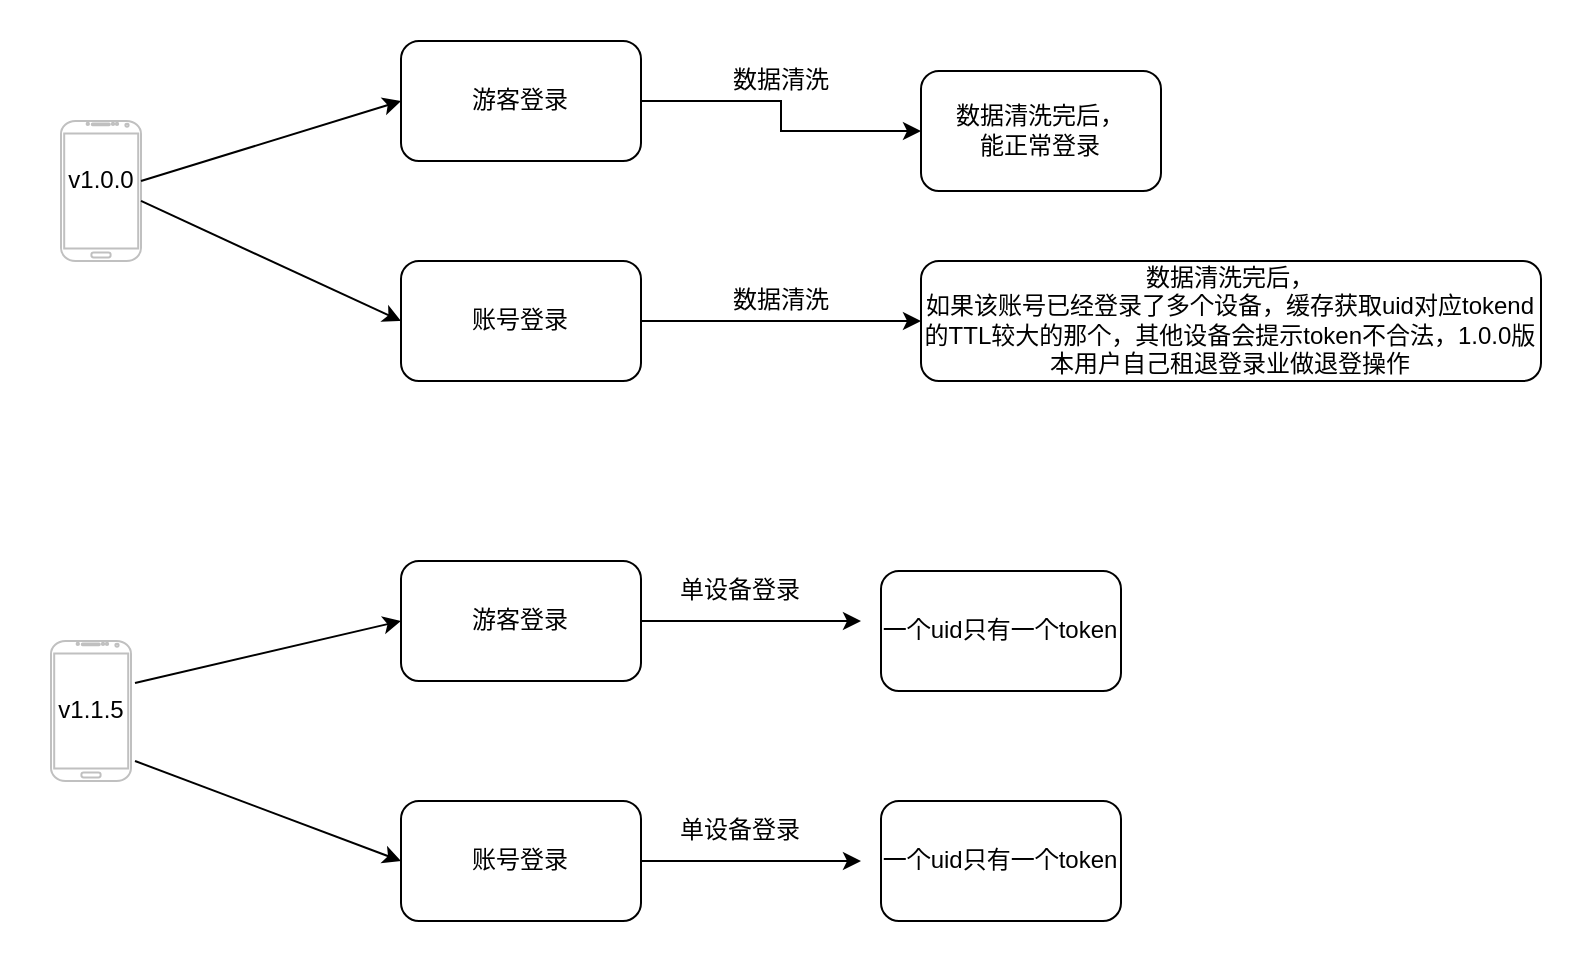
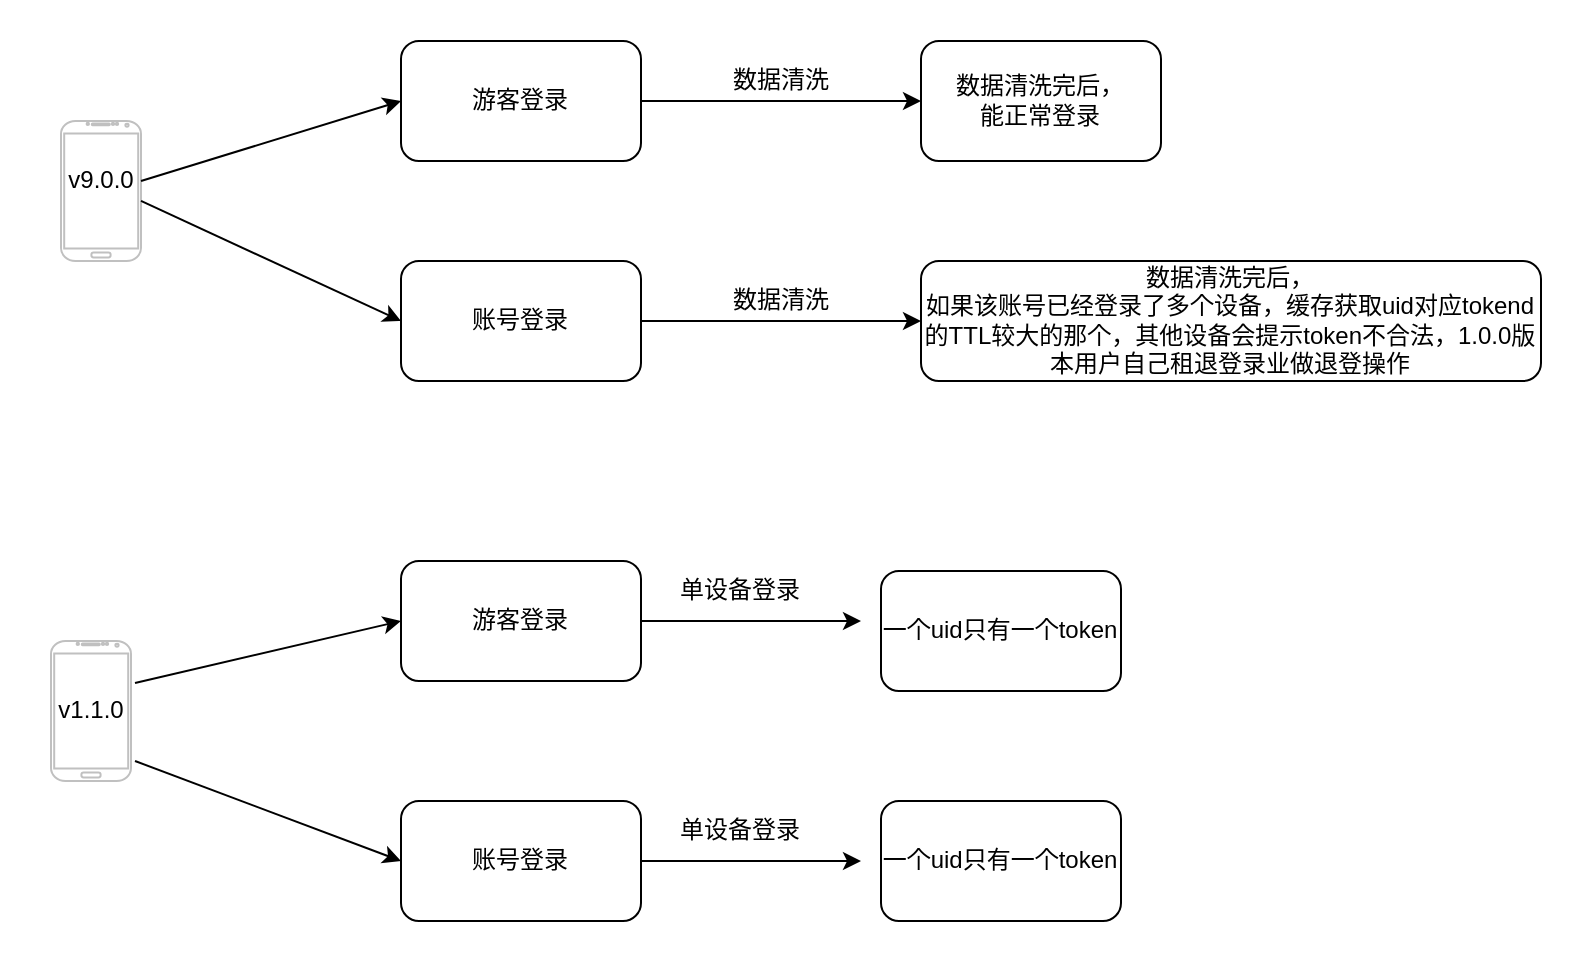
(1041, 131) -> (1041, 101)
(102, 181) -> (102, 181)
(92, 711) -> (92, 711)
